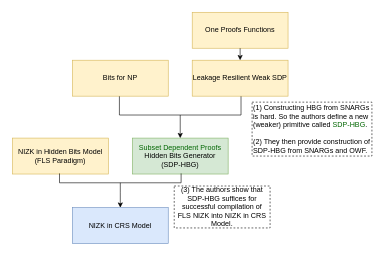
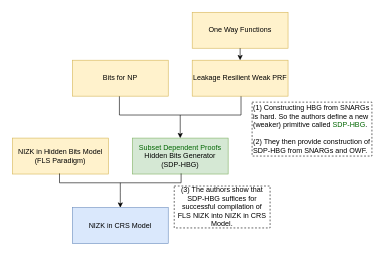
(240, 30) -> (240, 30)
(240, 78) -> (240, 78)
